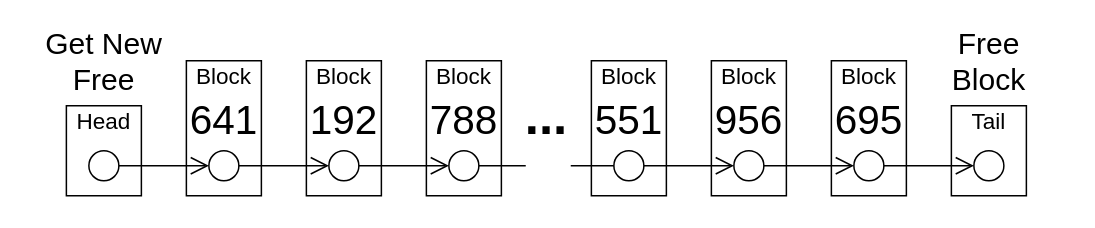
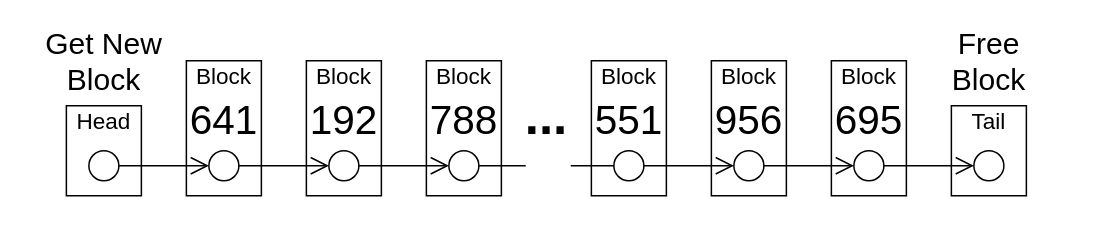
(104, 61) -> (104, 61)
